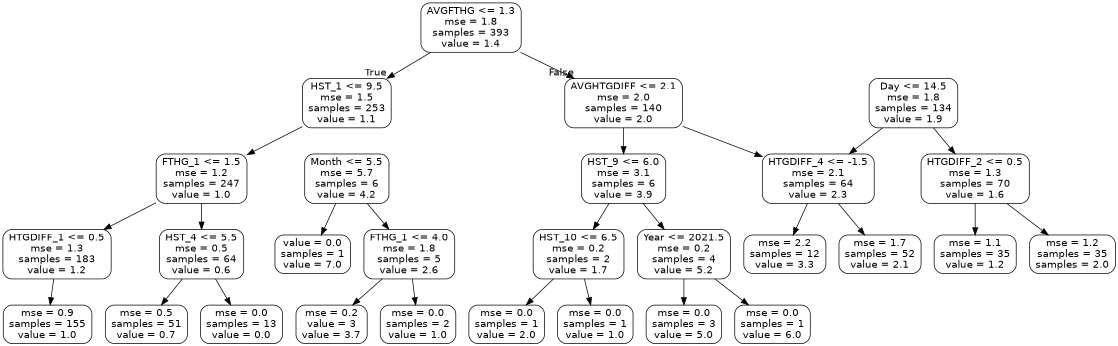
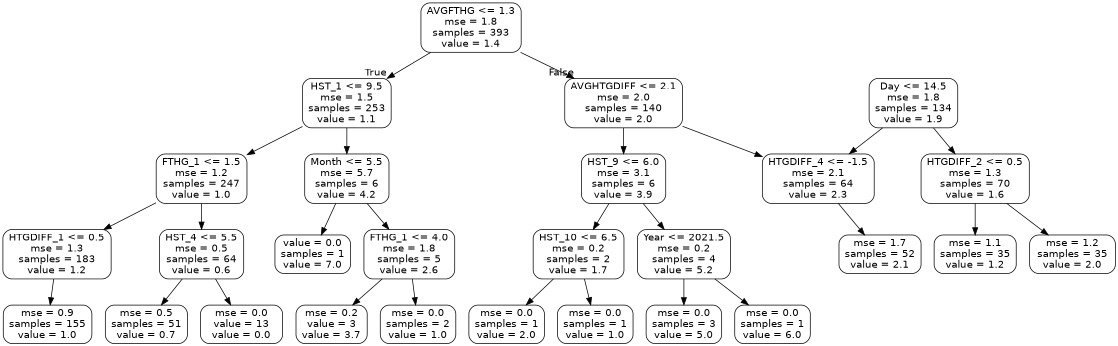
none -> (347, 137)
(785, 254) -> none
(1073, 254) -> (1073, 254)
(242, 324) -> (242, 324)
